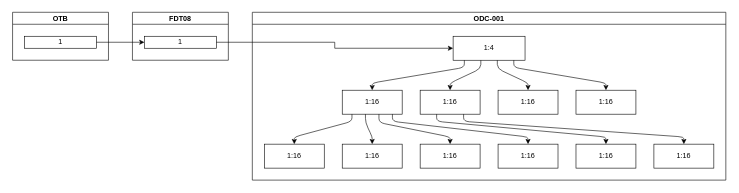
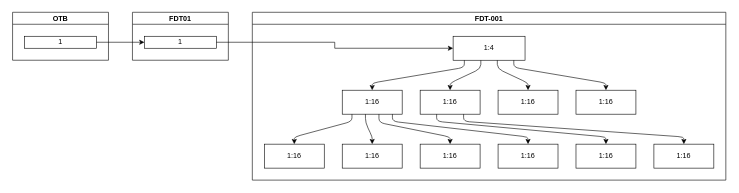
(180, 19) -> (180, 19)
(489, 19) -> (489, 19)
